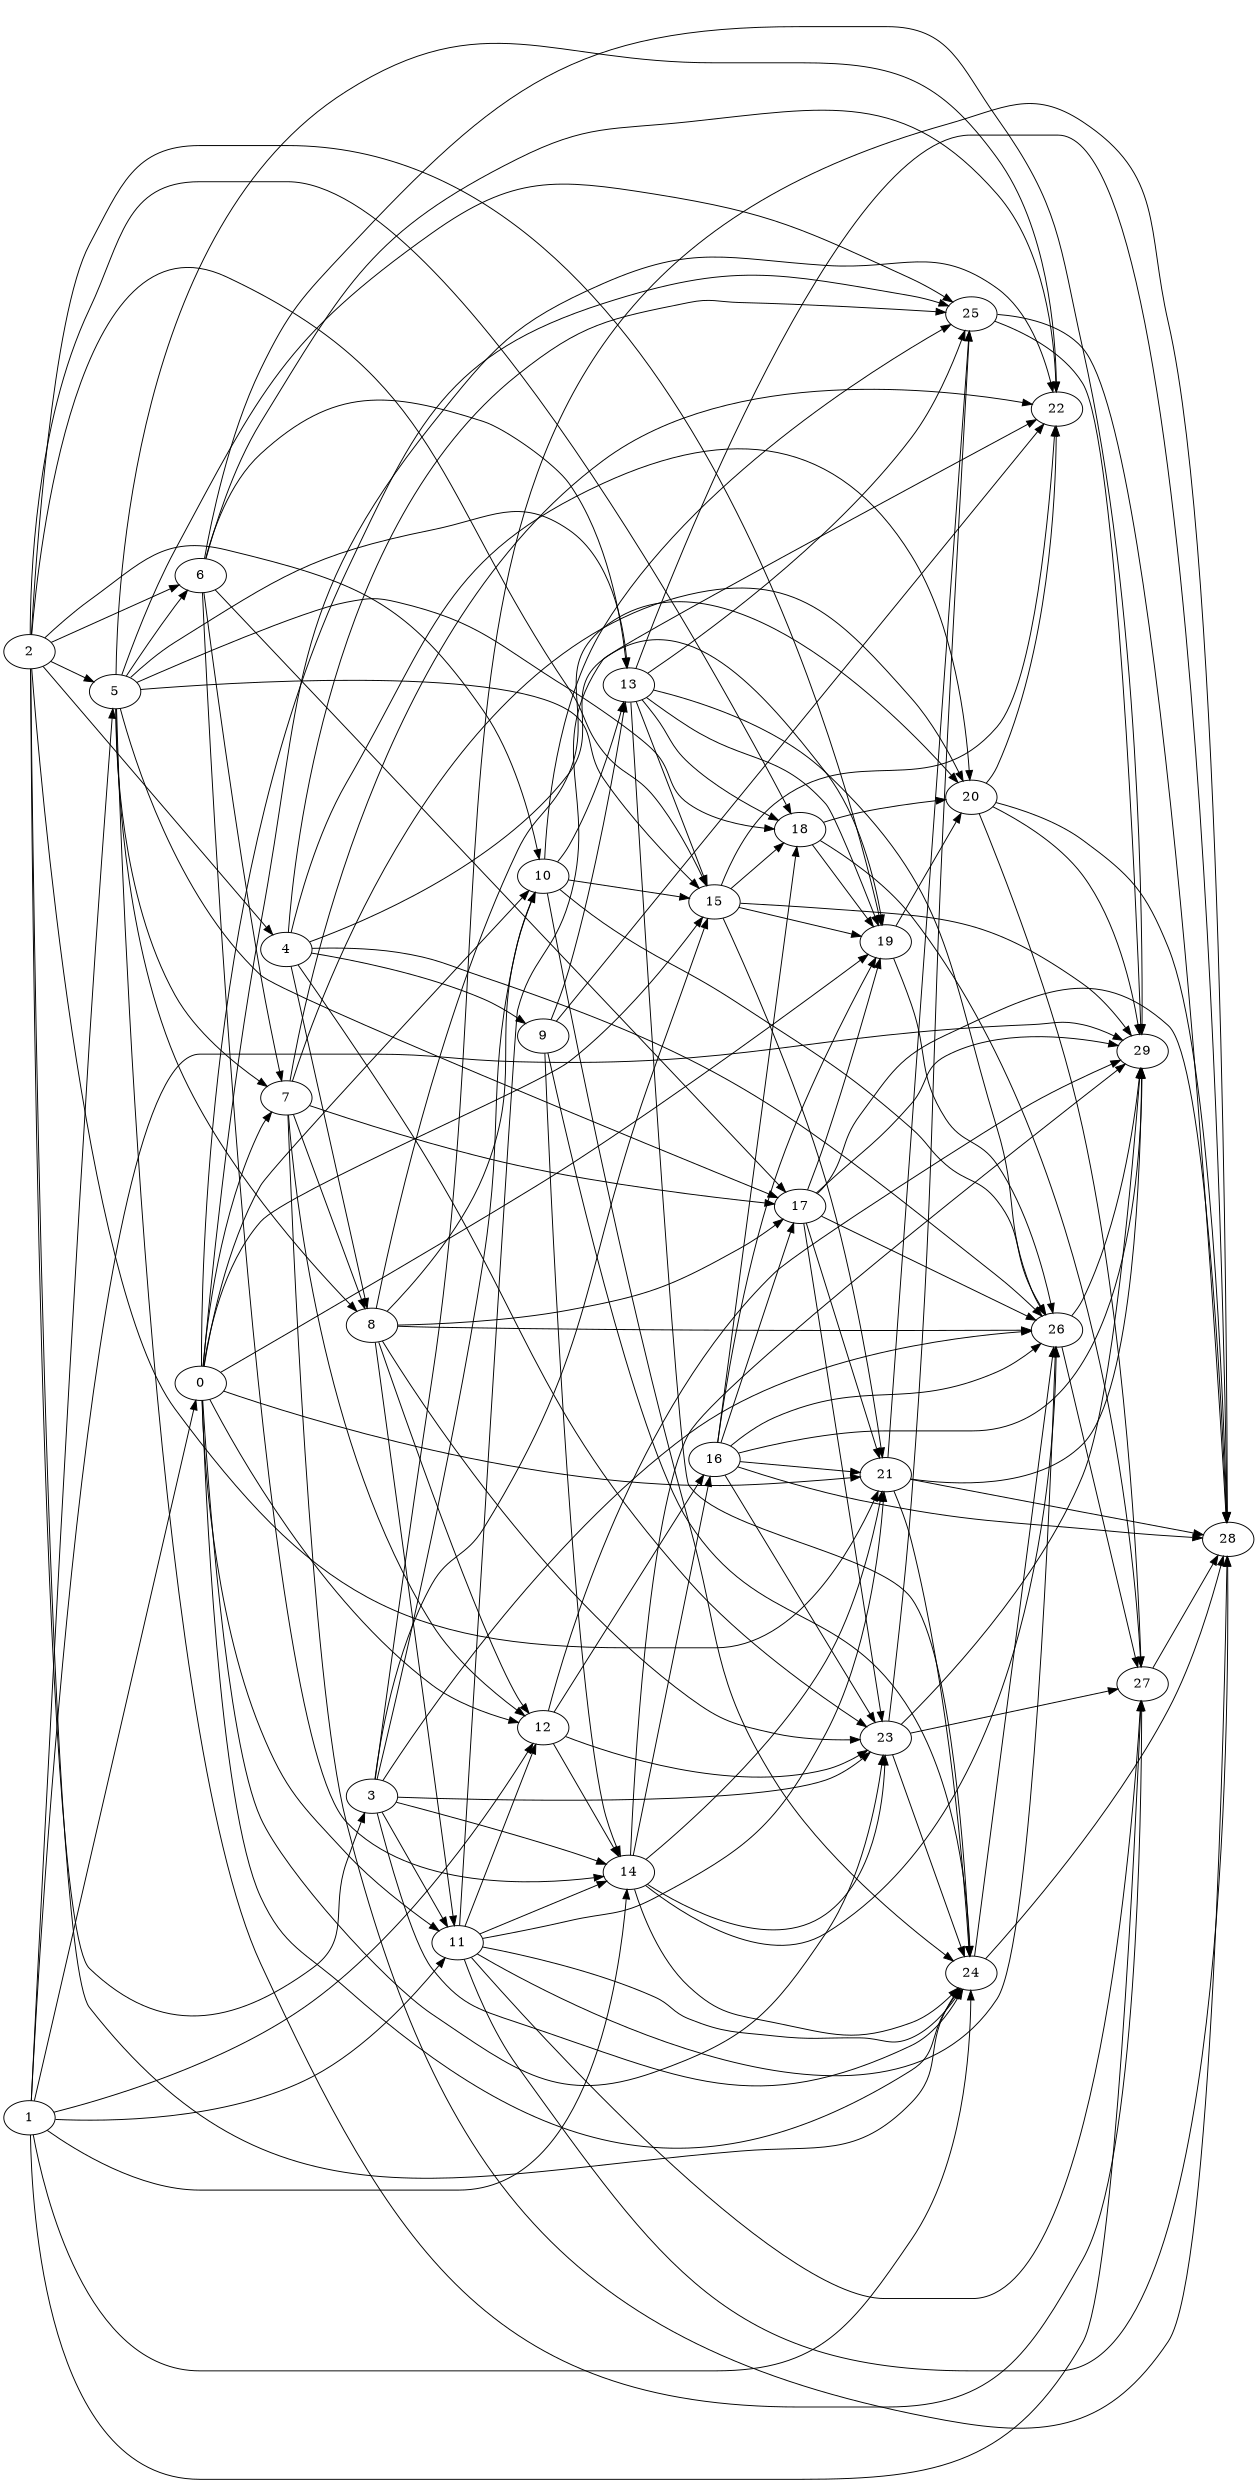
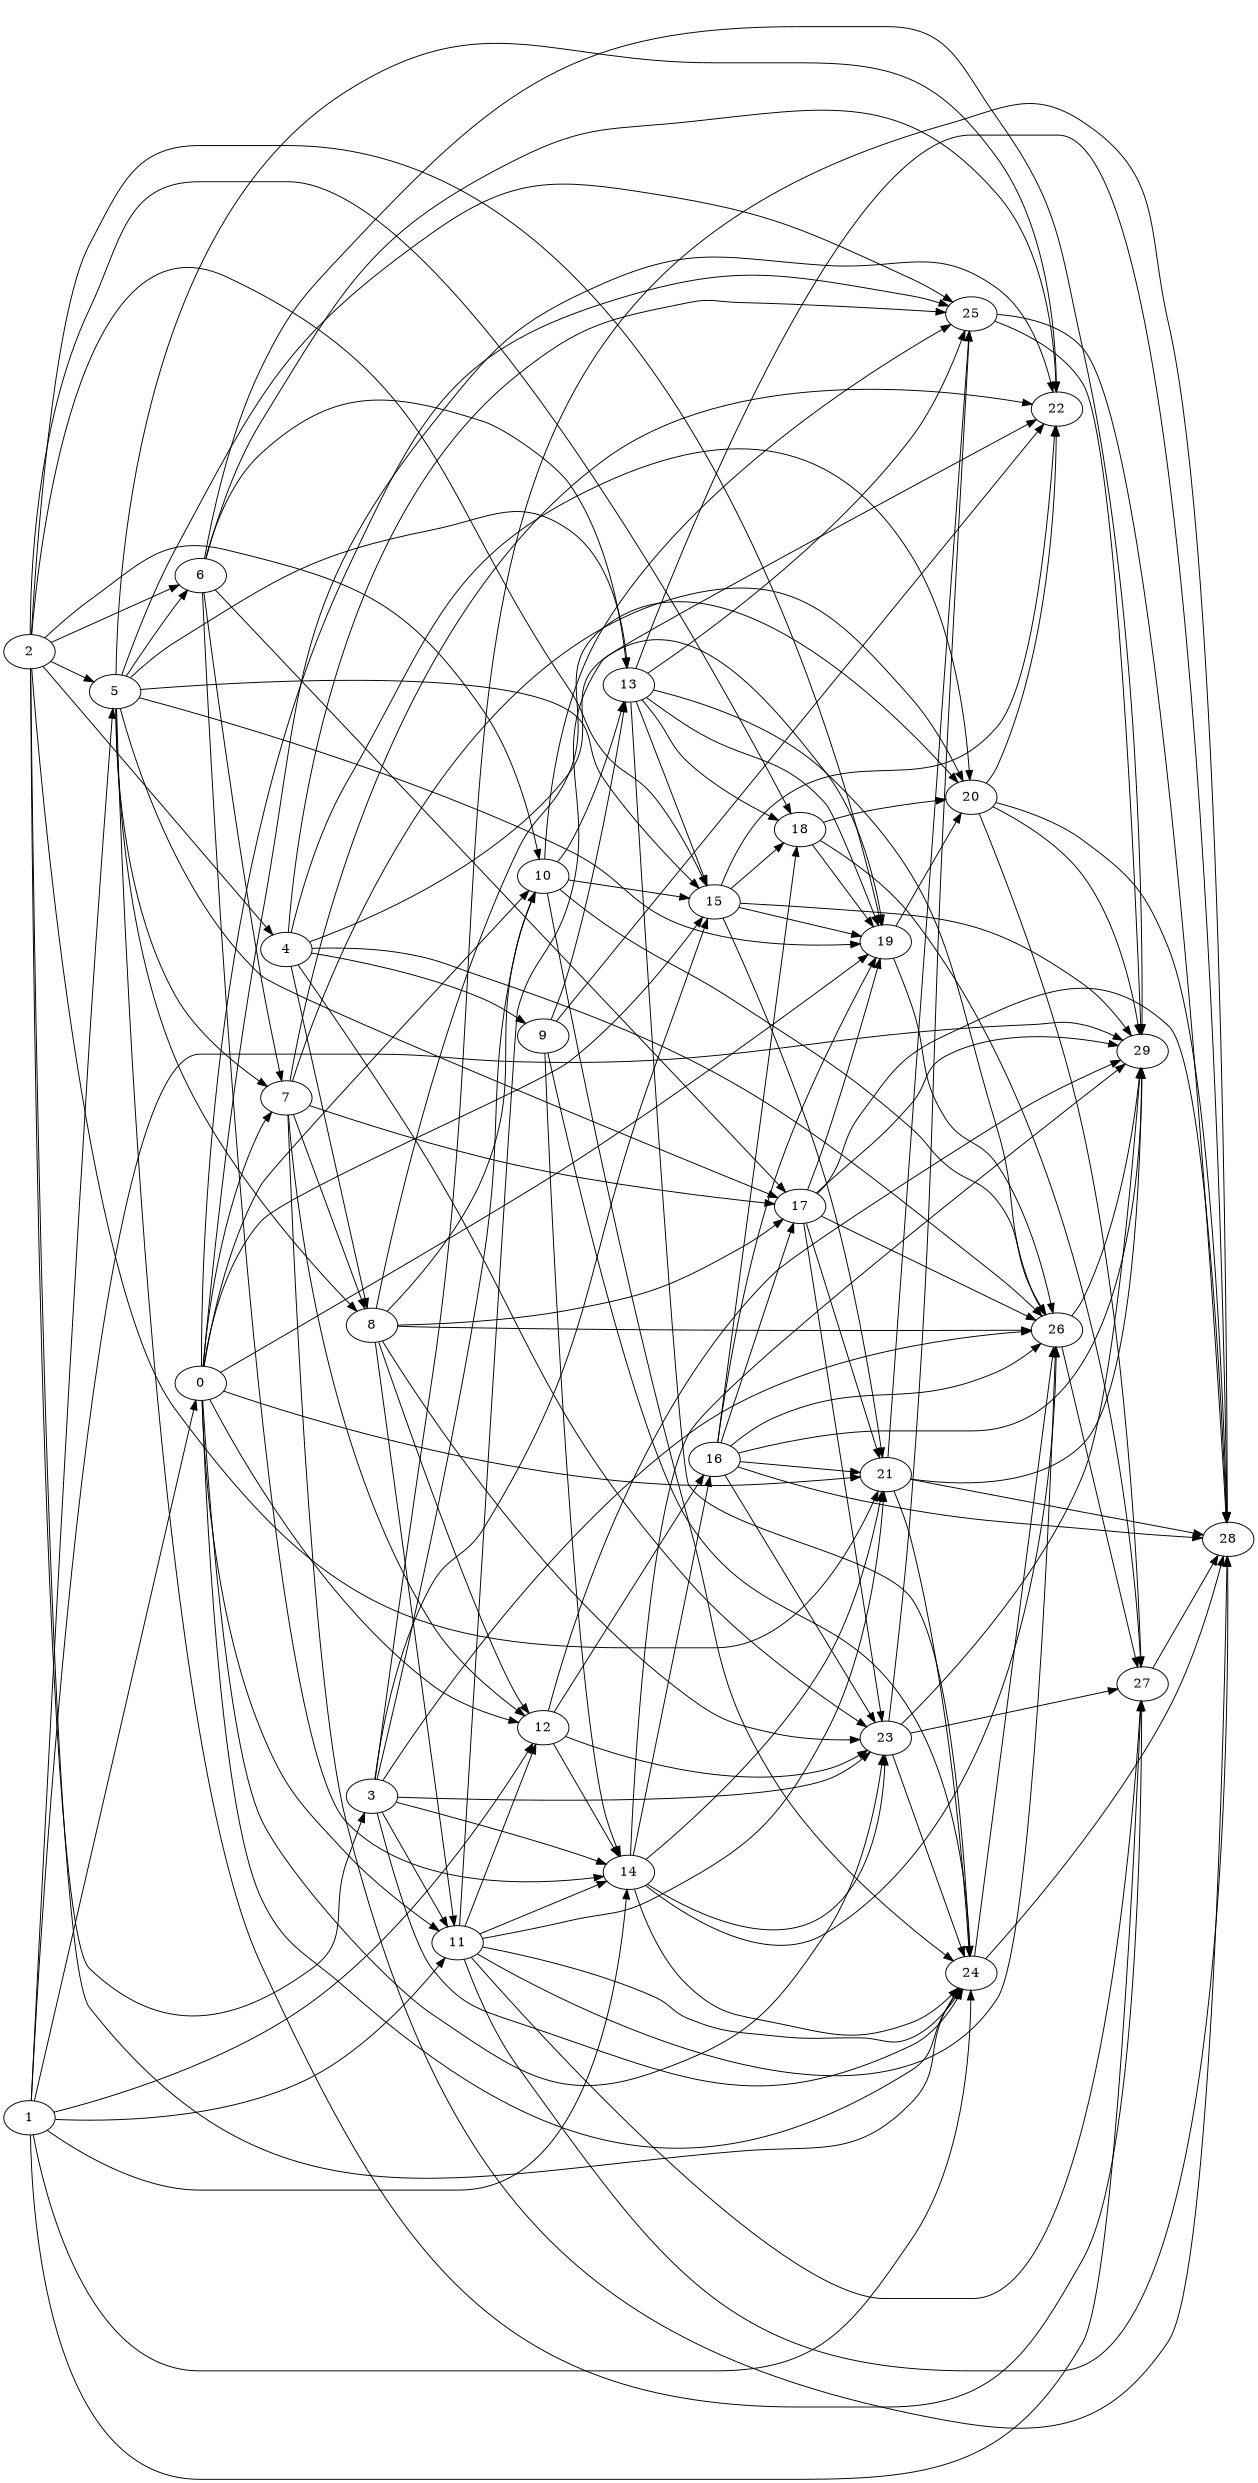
(476, 630) -> (501, 820)
